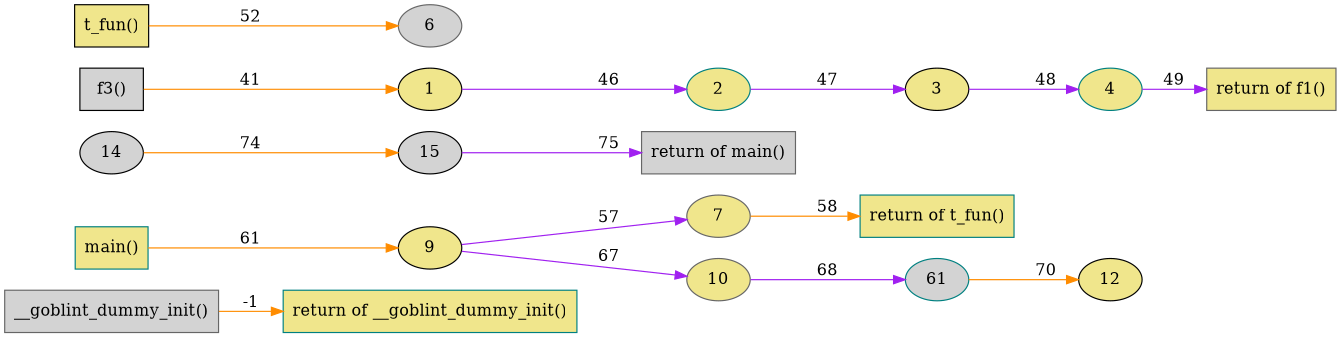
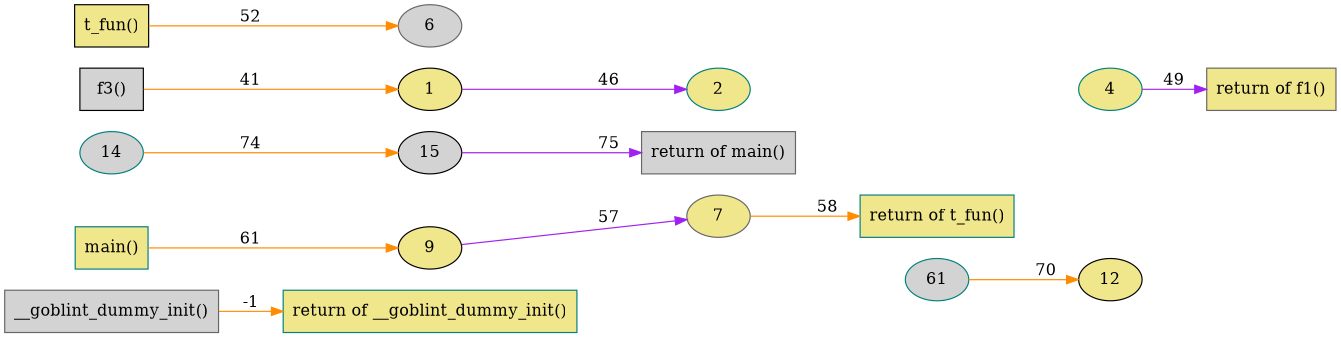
(937, 89) -> none
(112, 153) -> (112, 153)
(719, 280) -> none
